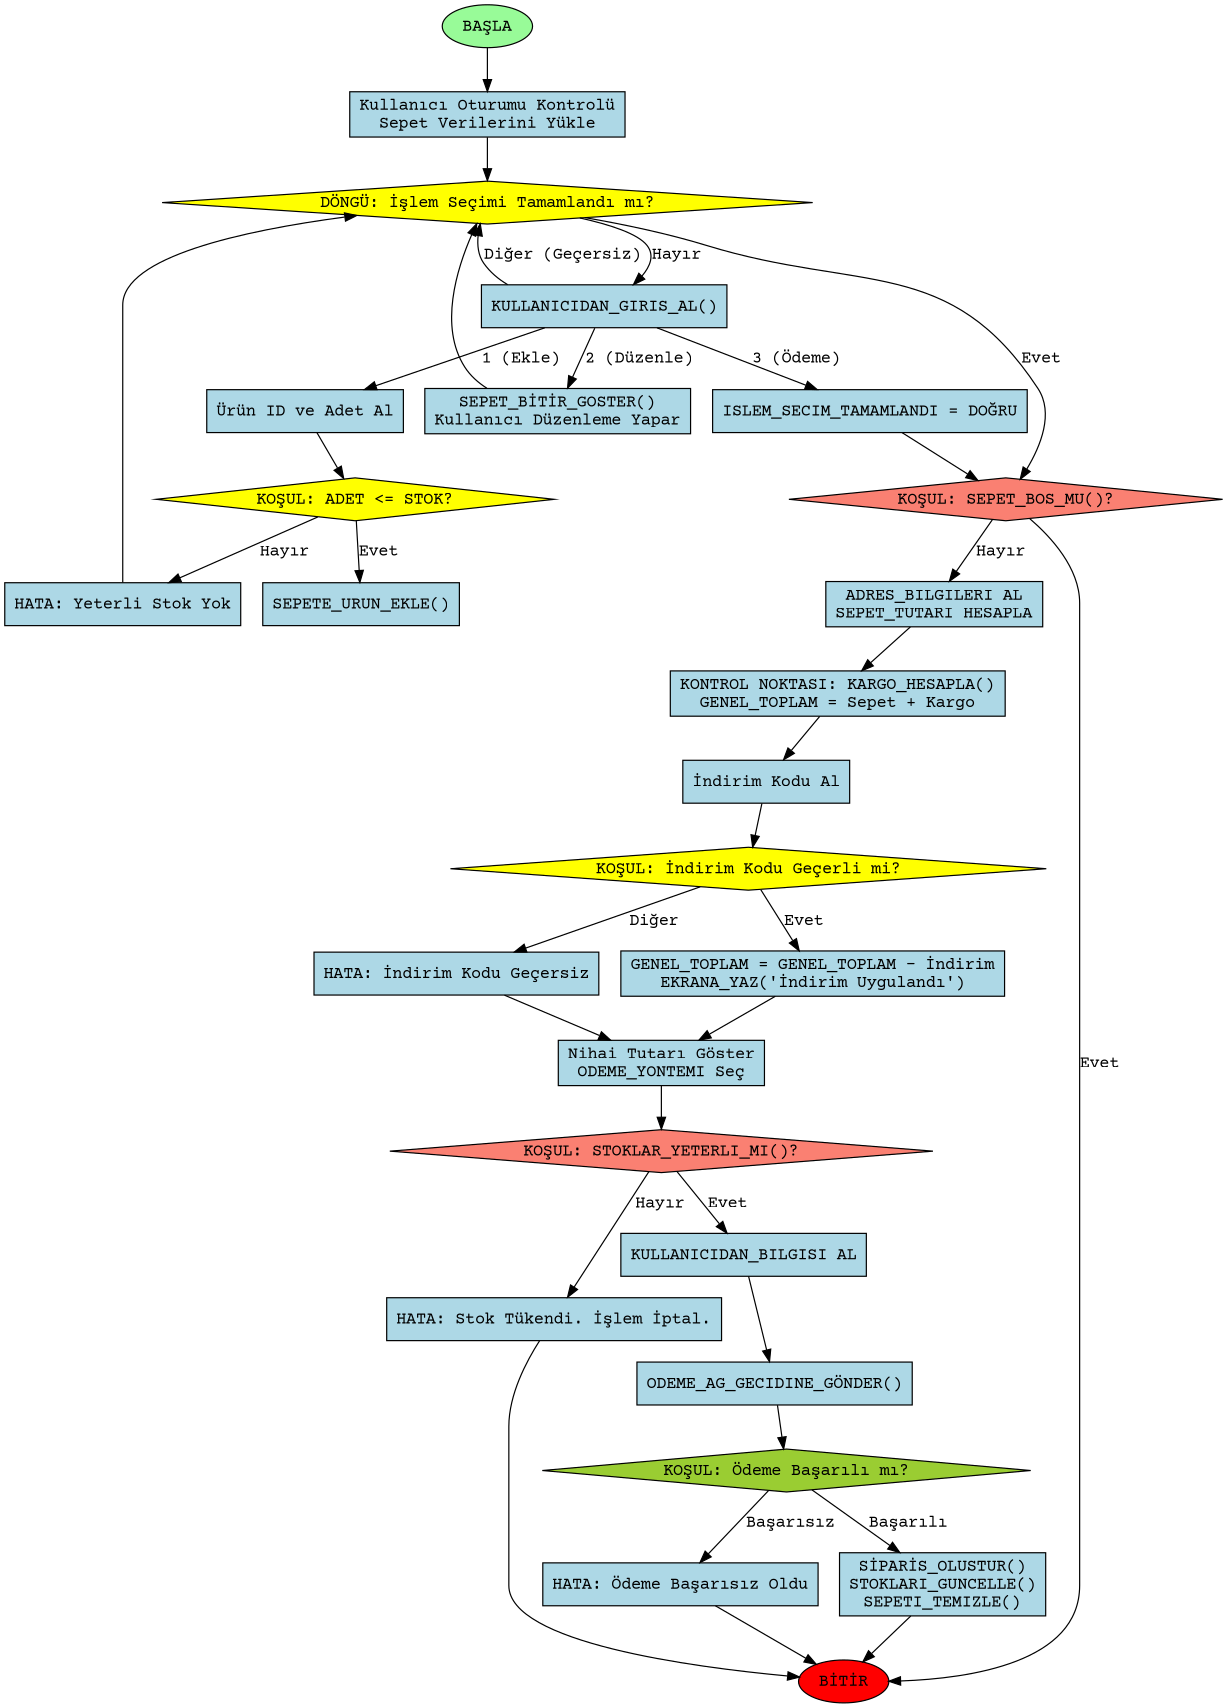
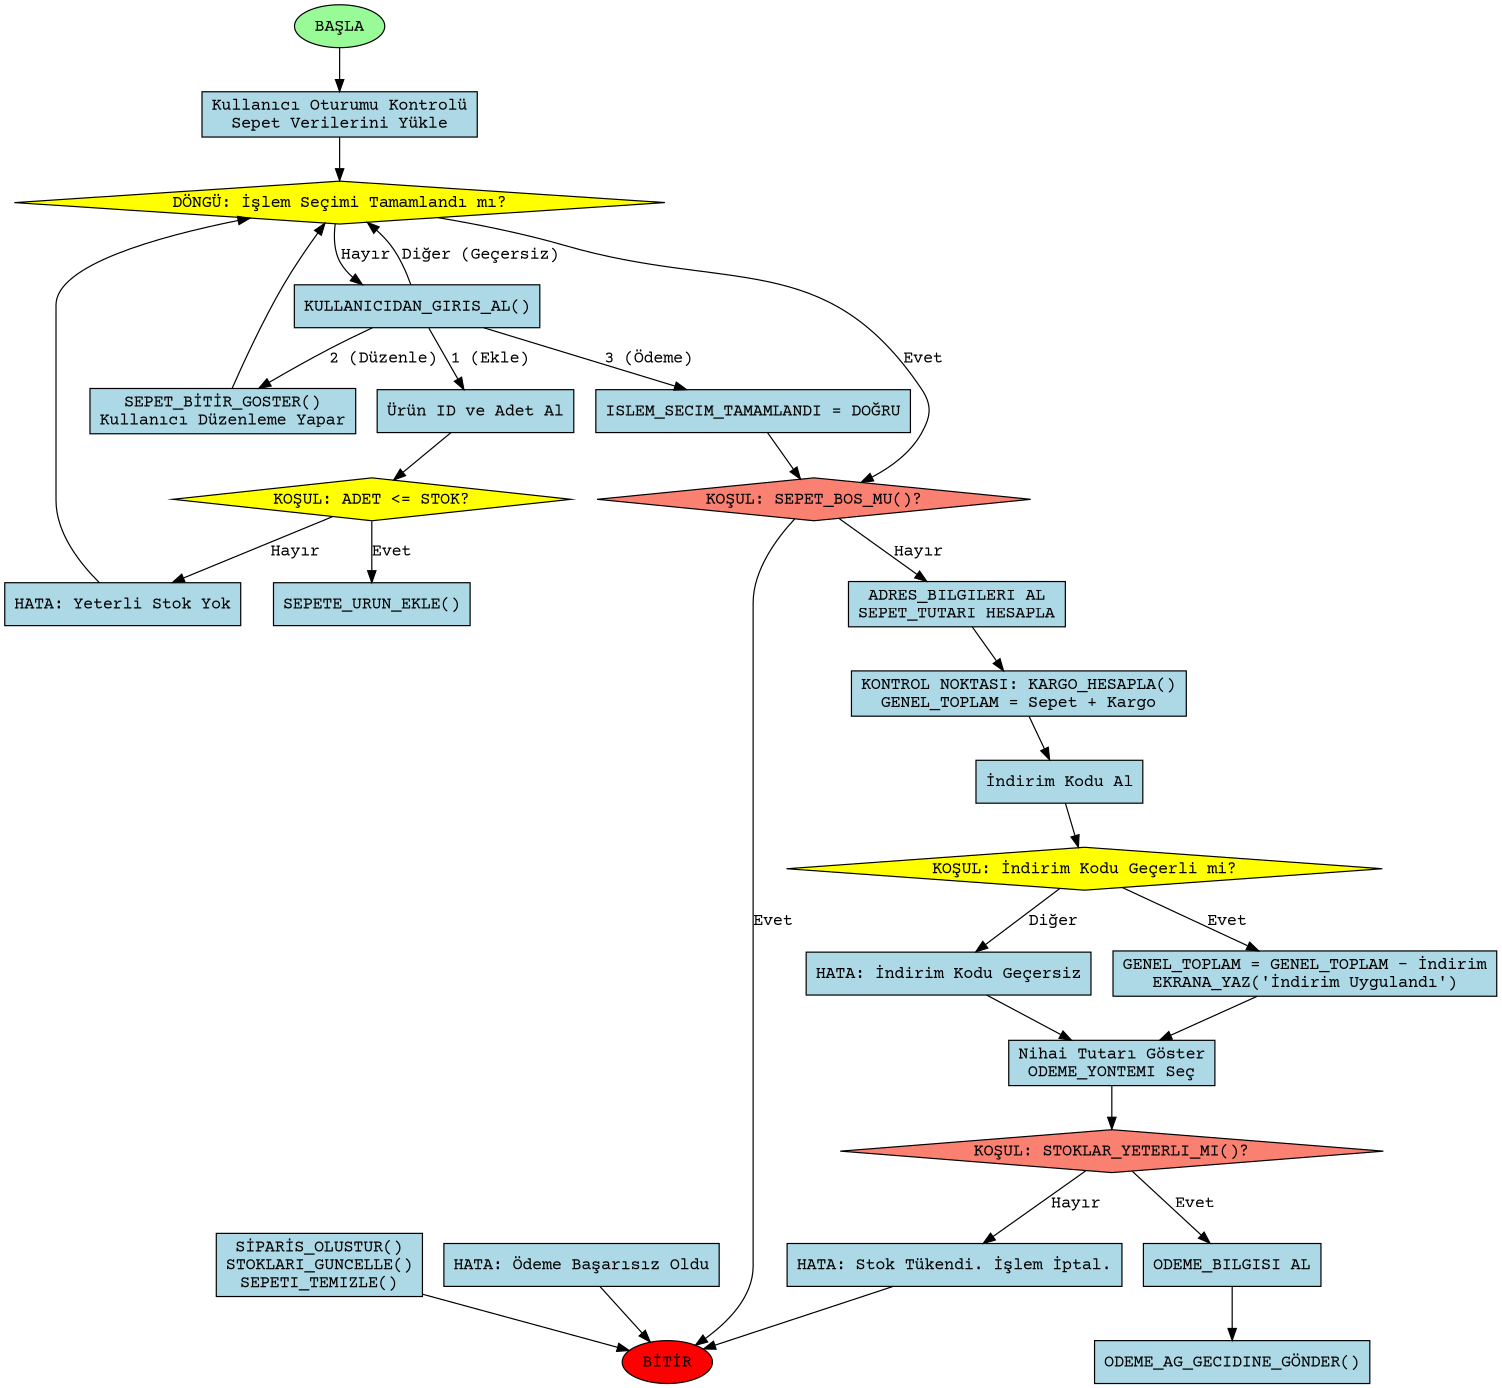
(744, 1255) -> (1232, 1265)
(786, 1471) -> none
